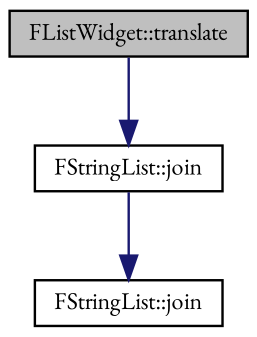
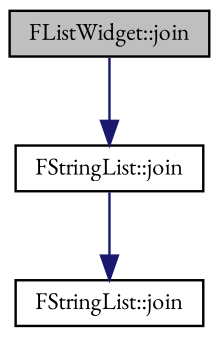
(129, 34) -> (109, 34)
